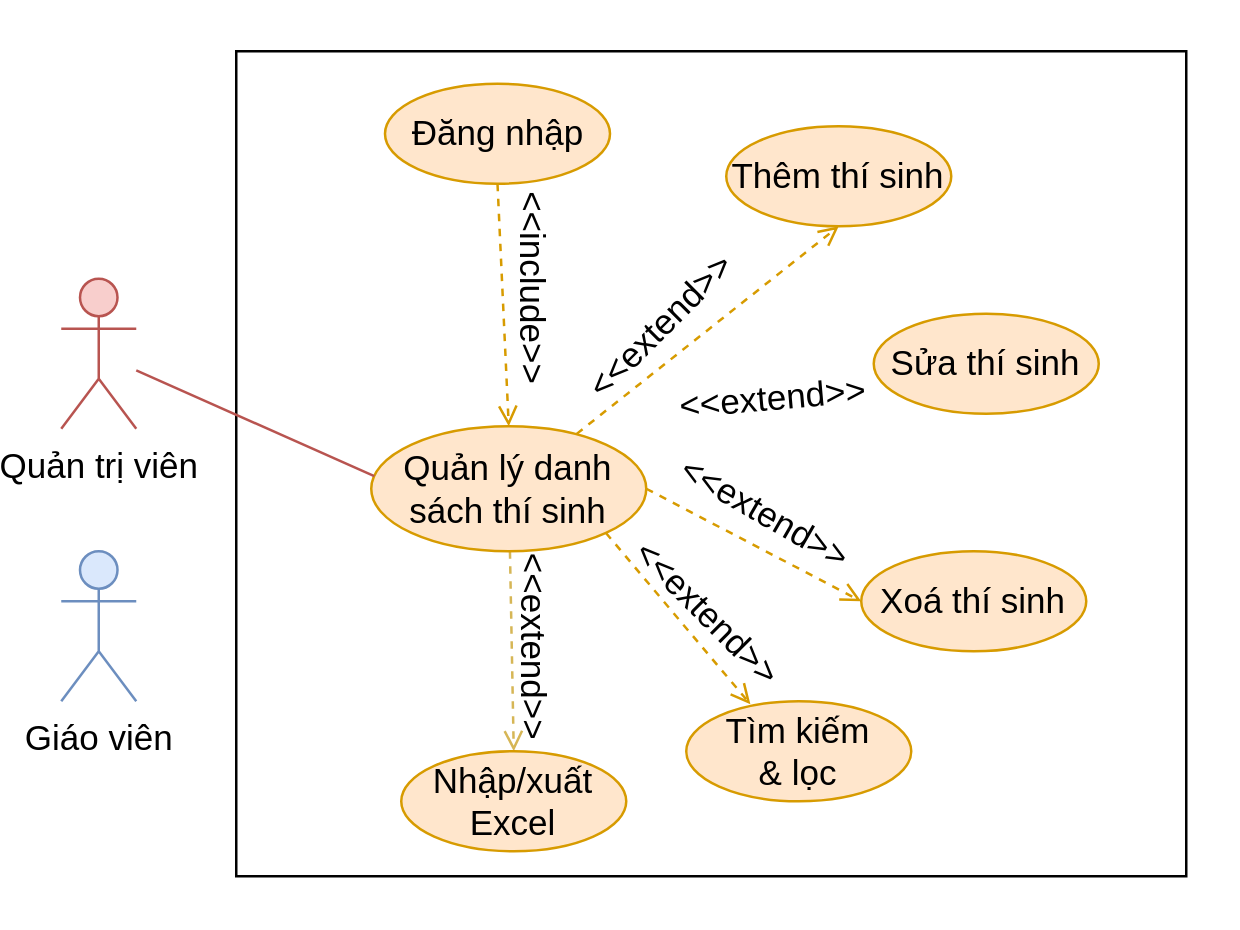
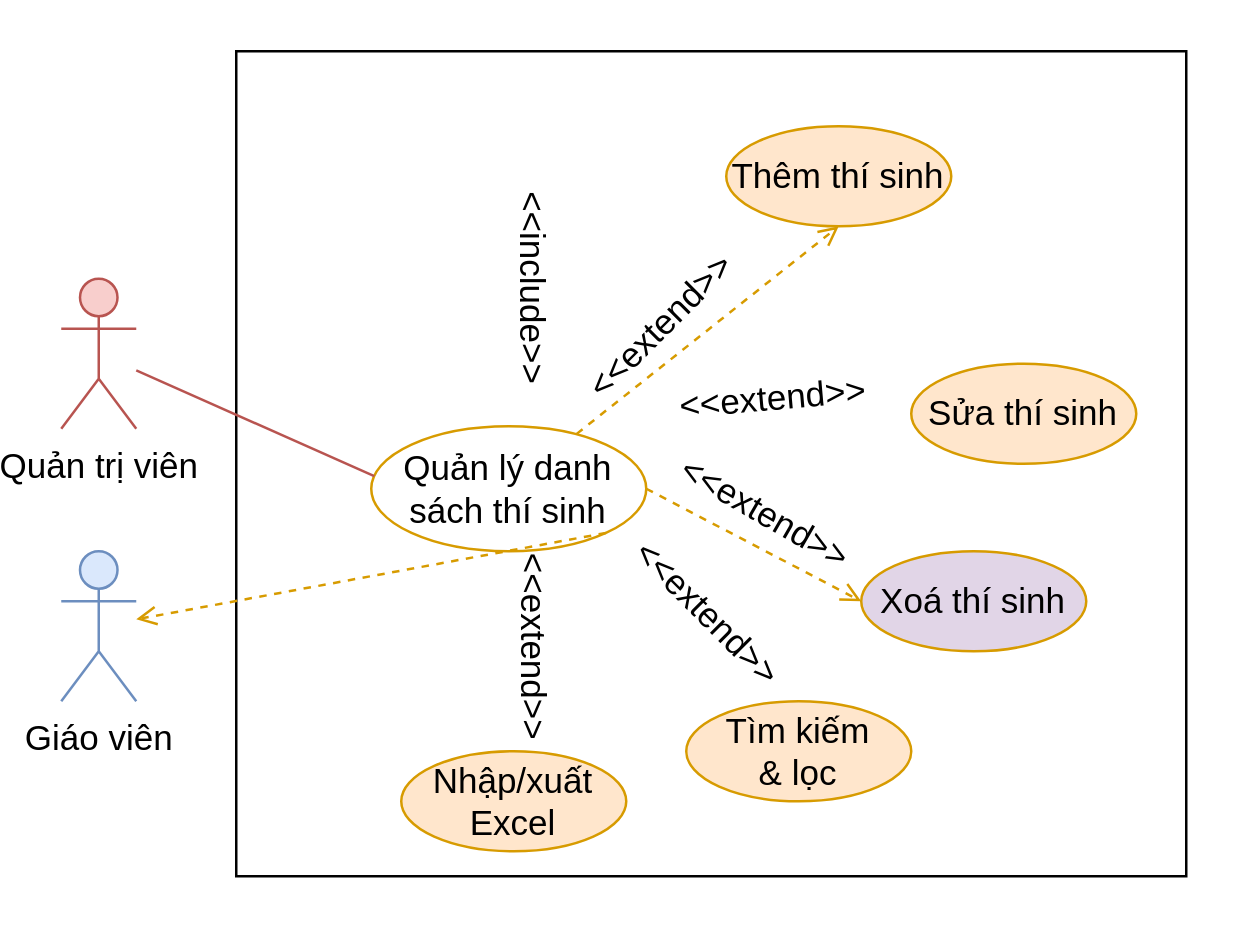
(498, 134) -> none
(503, 302) -> none
(986, 364) -> (1024, 414)
(509, 489) -> (509, 489)
(974, 601) -> (974, 601)
(676, 616) -> (323, 585)
(512, 649) -> none
